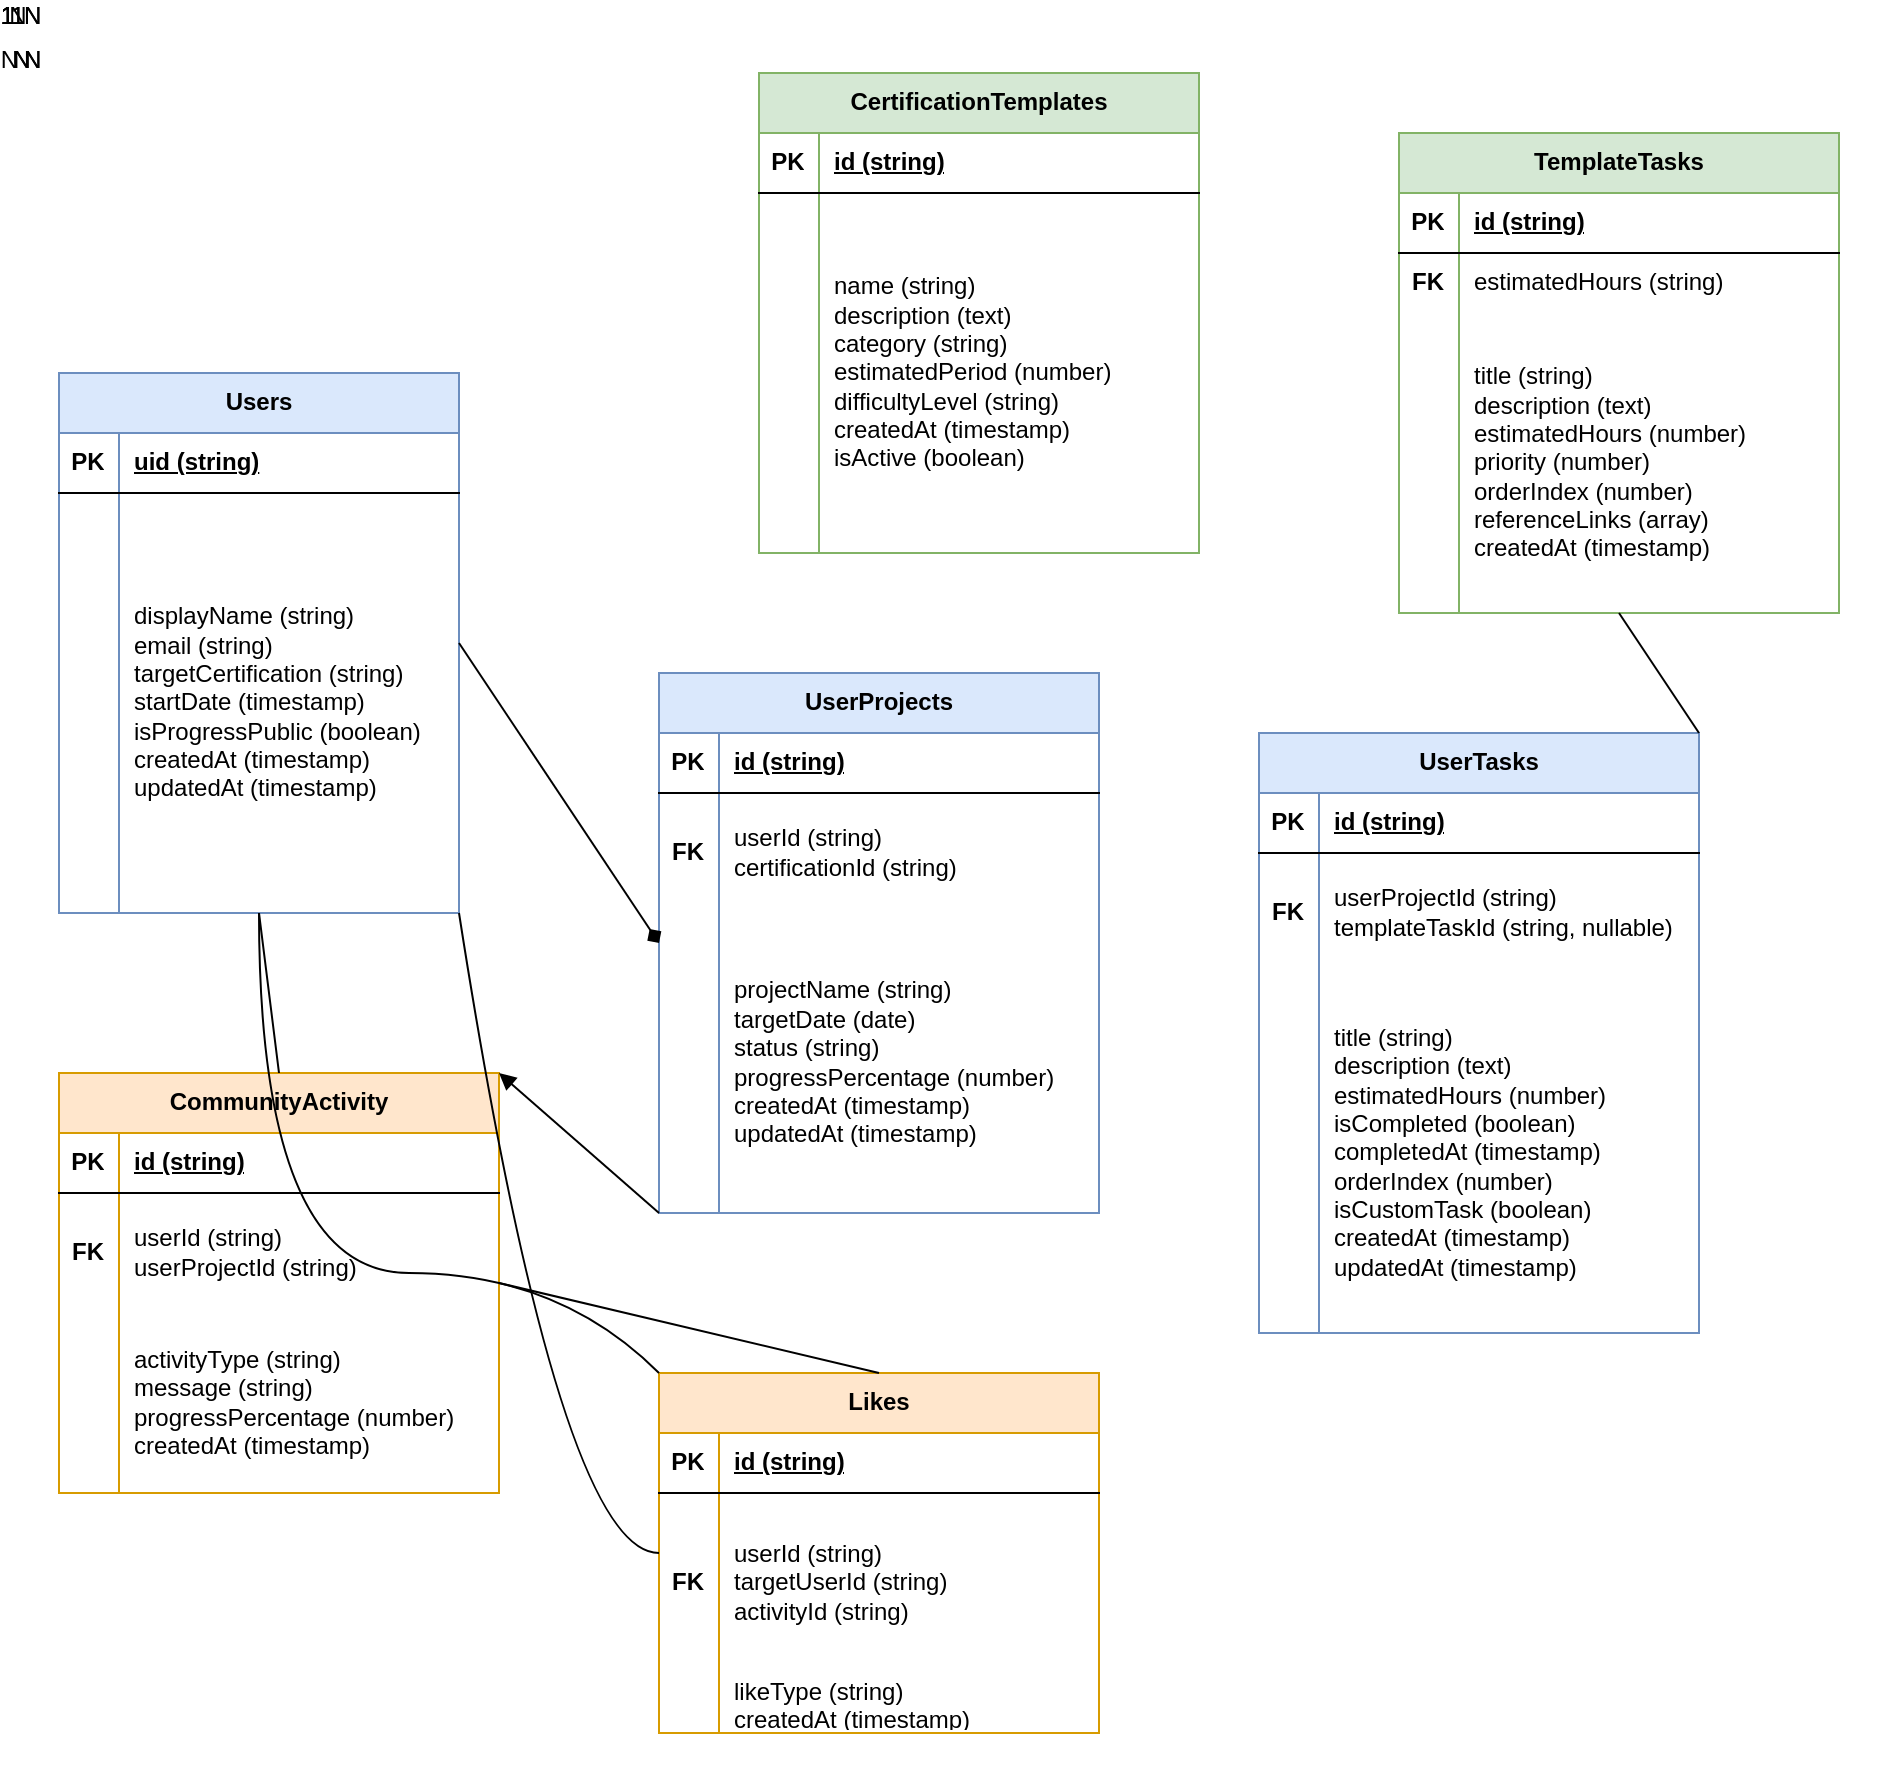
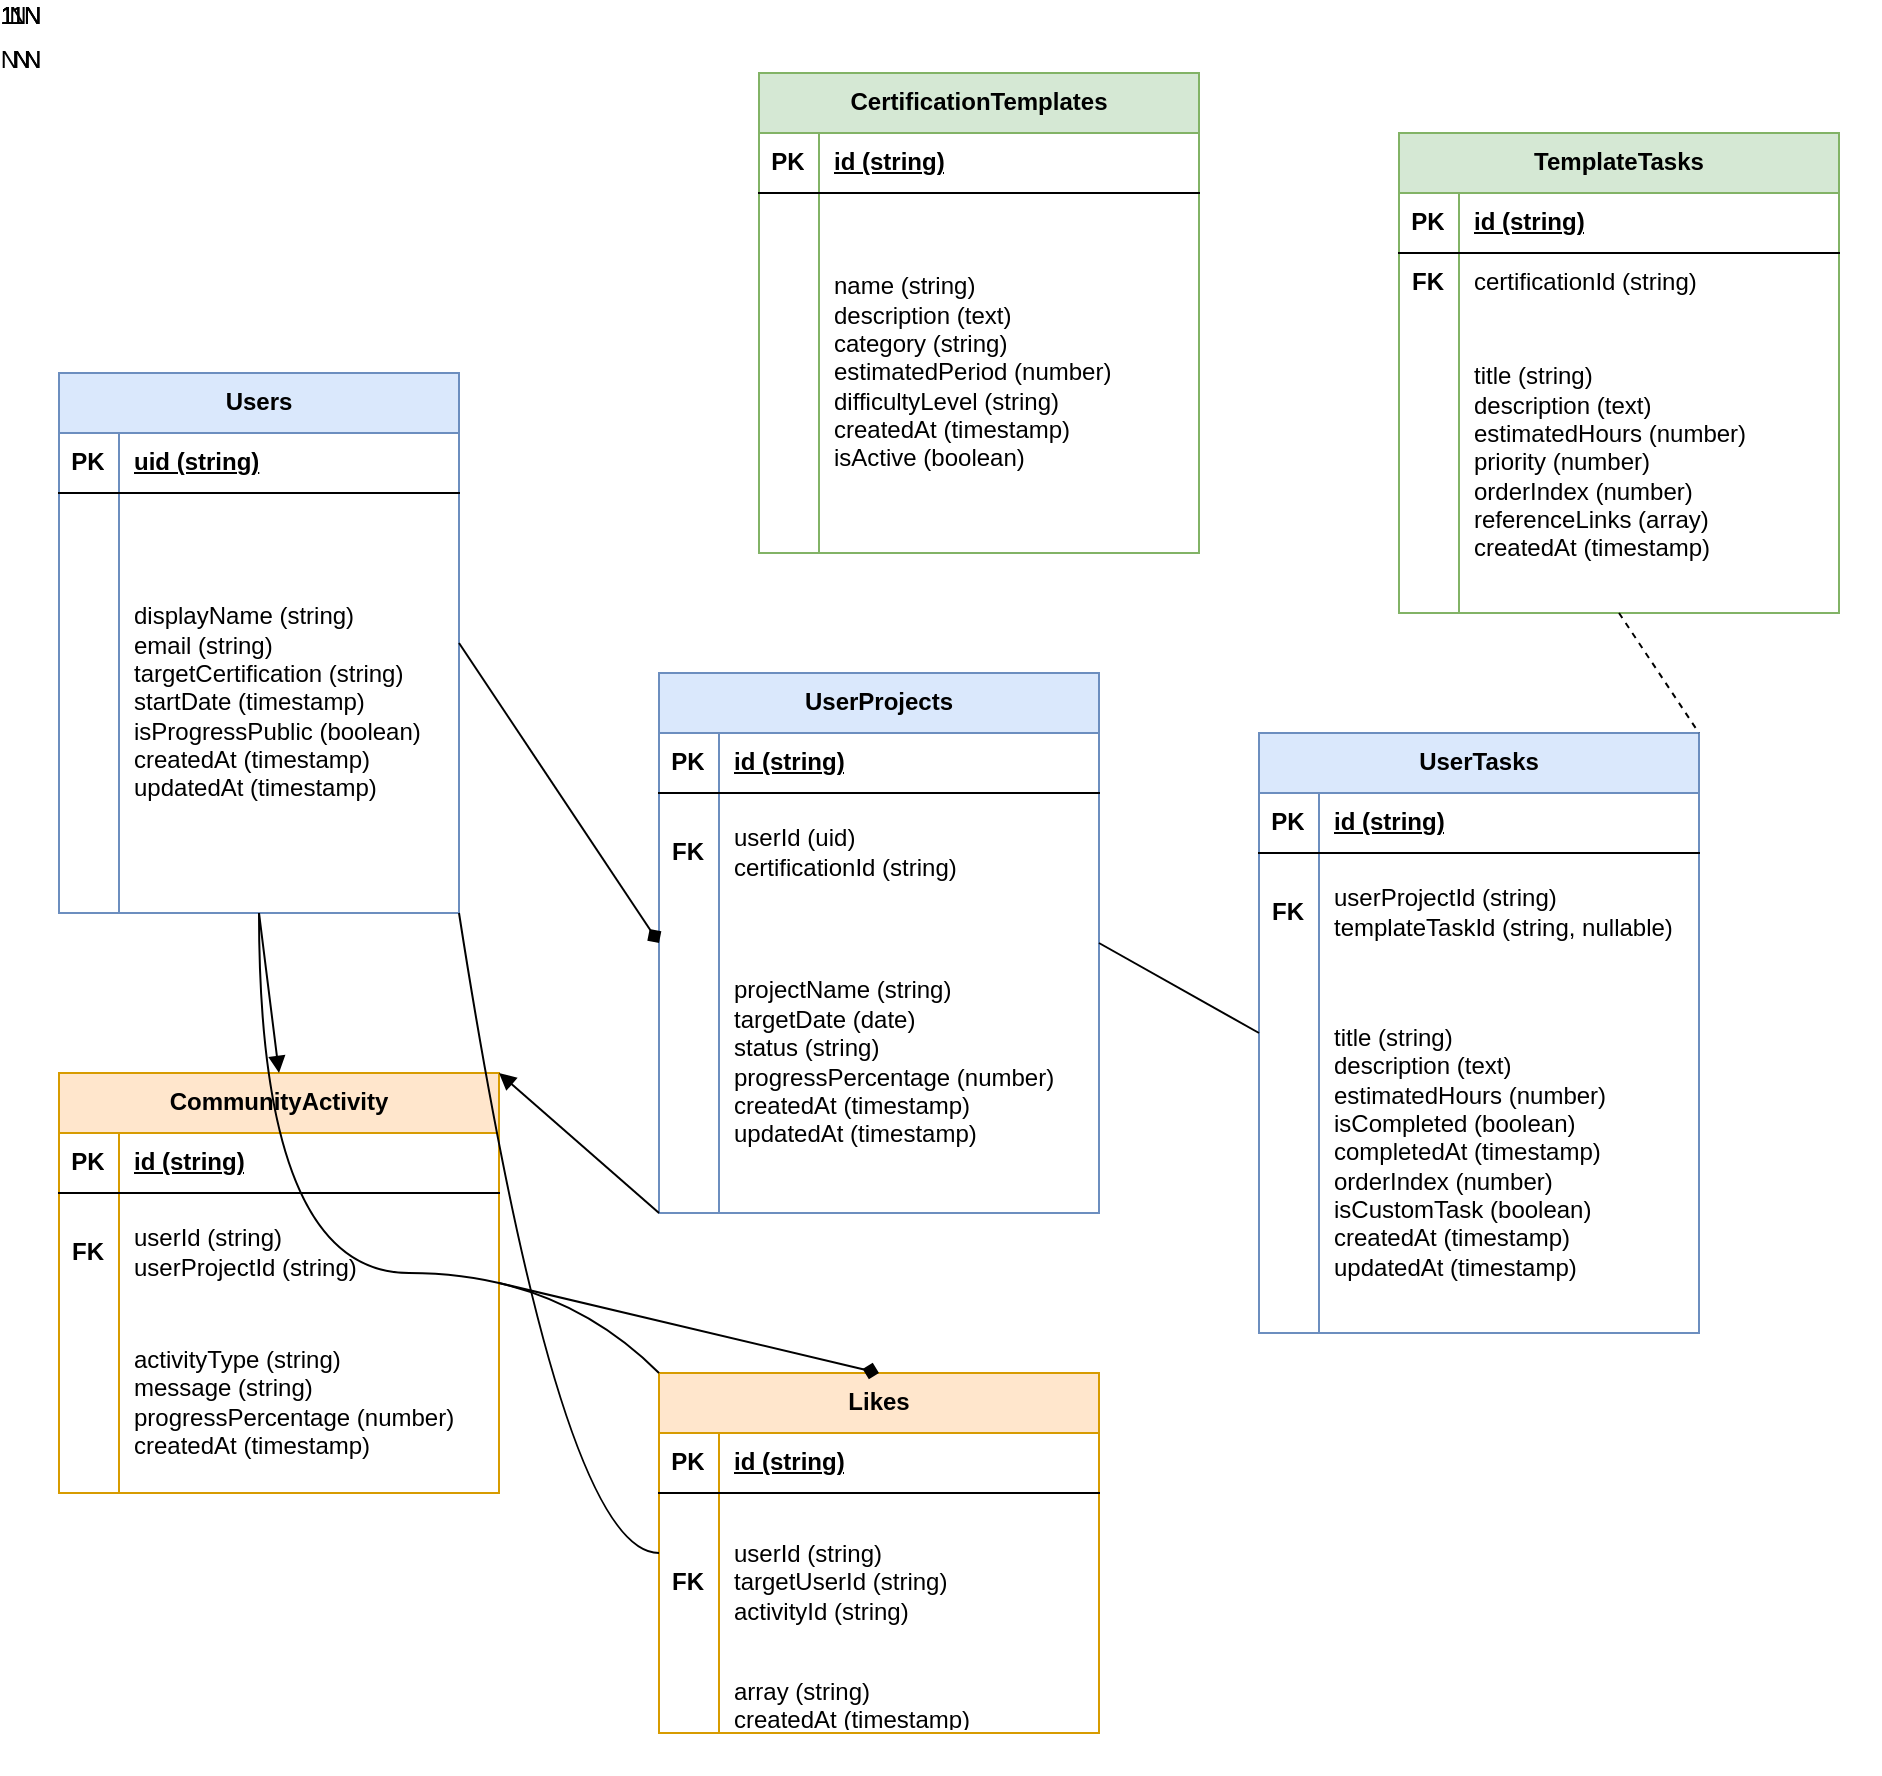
(1620, 283) -> (1621, 283)
(1660, 674) -> (1660, 674)
(881, 853) -> (881, 853)
none -> (1179, 988)
(278, 1063) -> (277, 1055)
(870, 1371) -> (863, 1369)
(870, 1703) -> (870, 1703)
